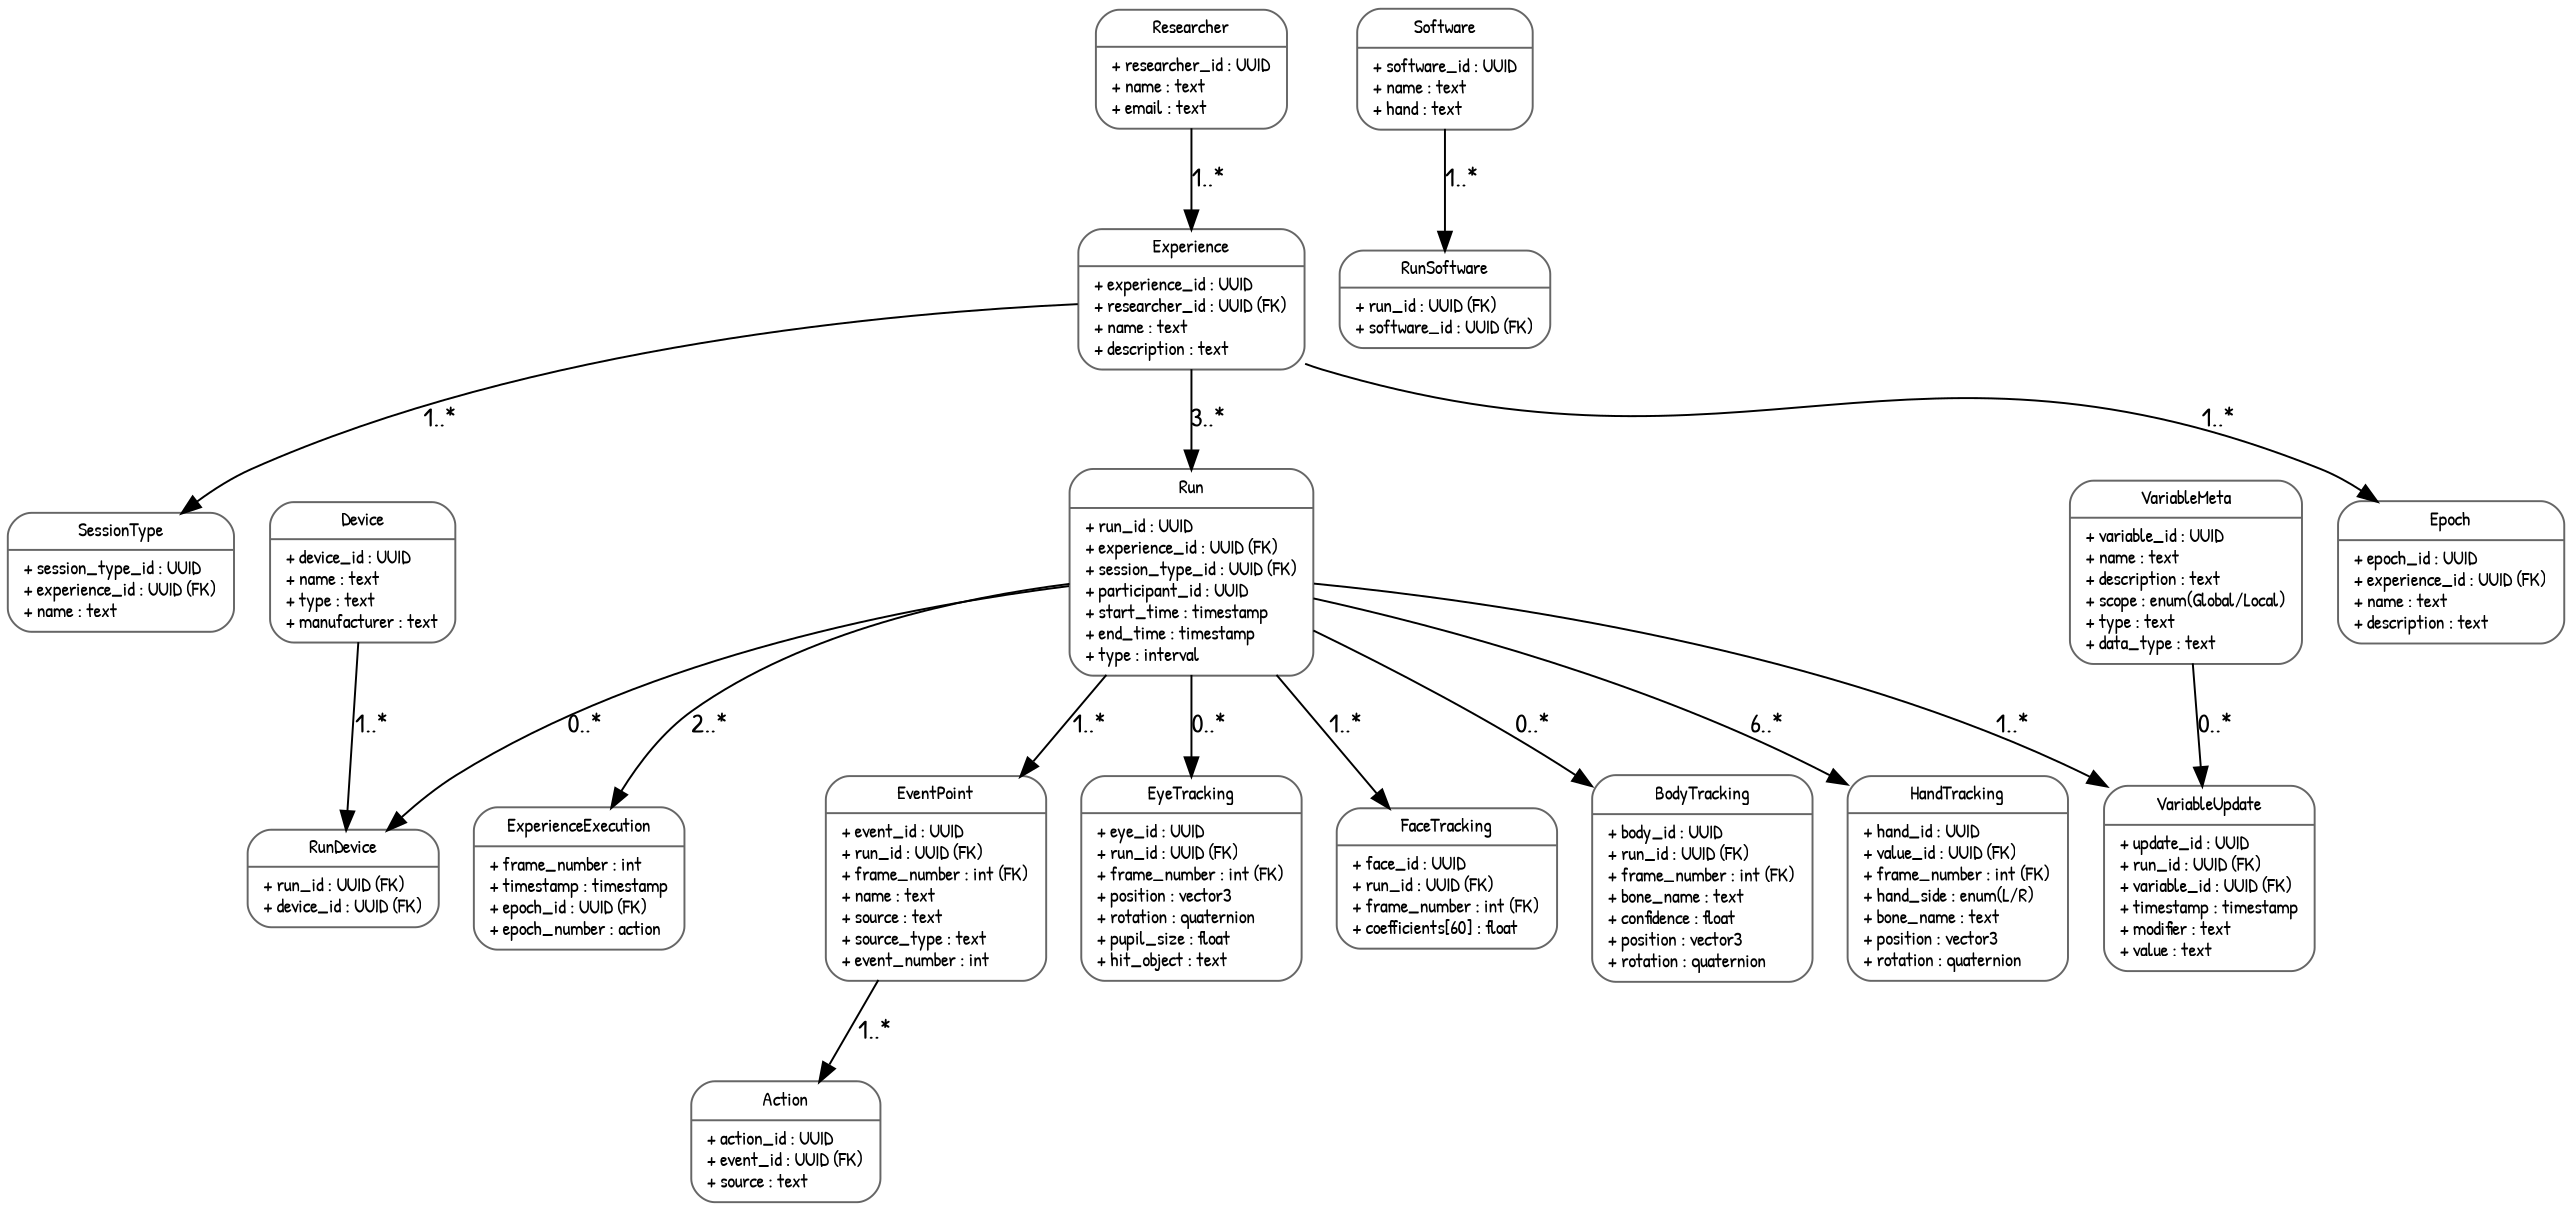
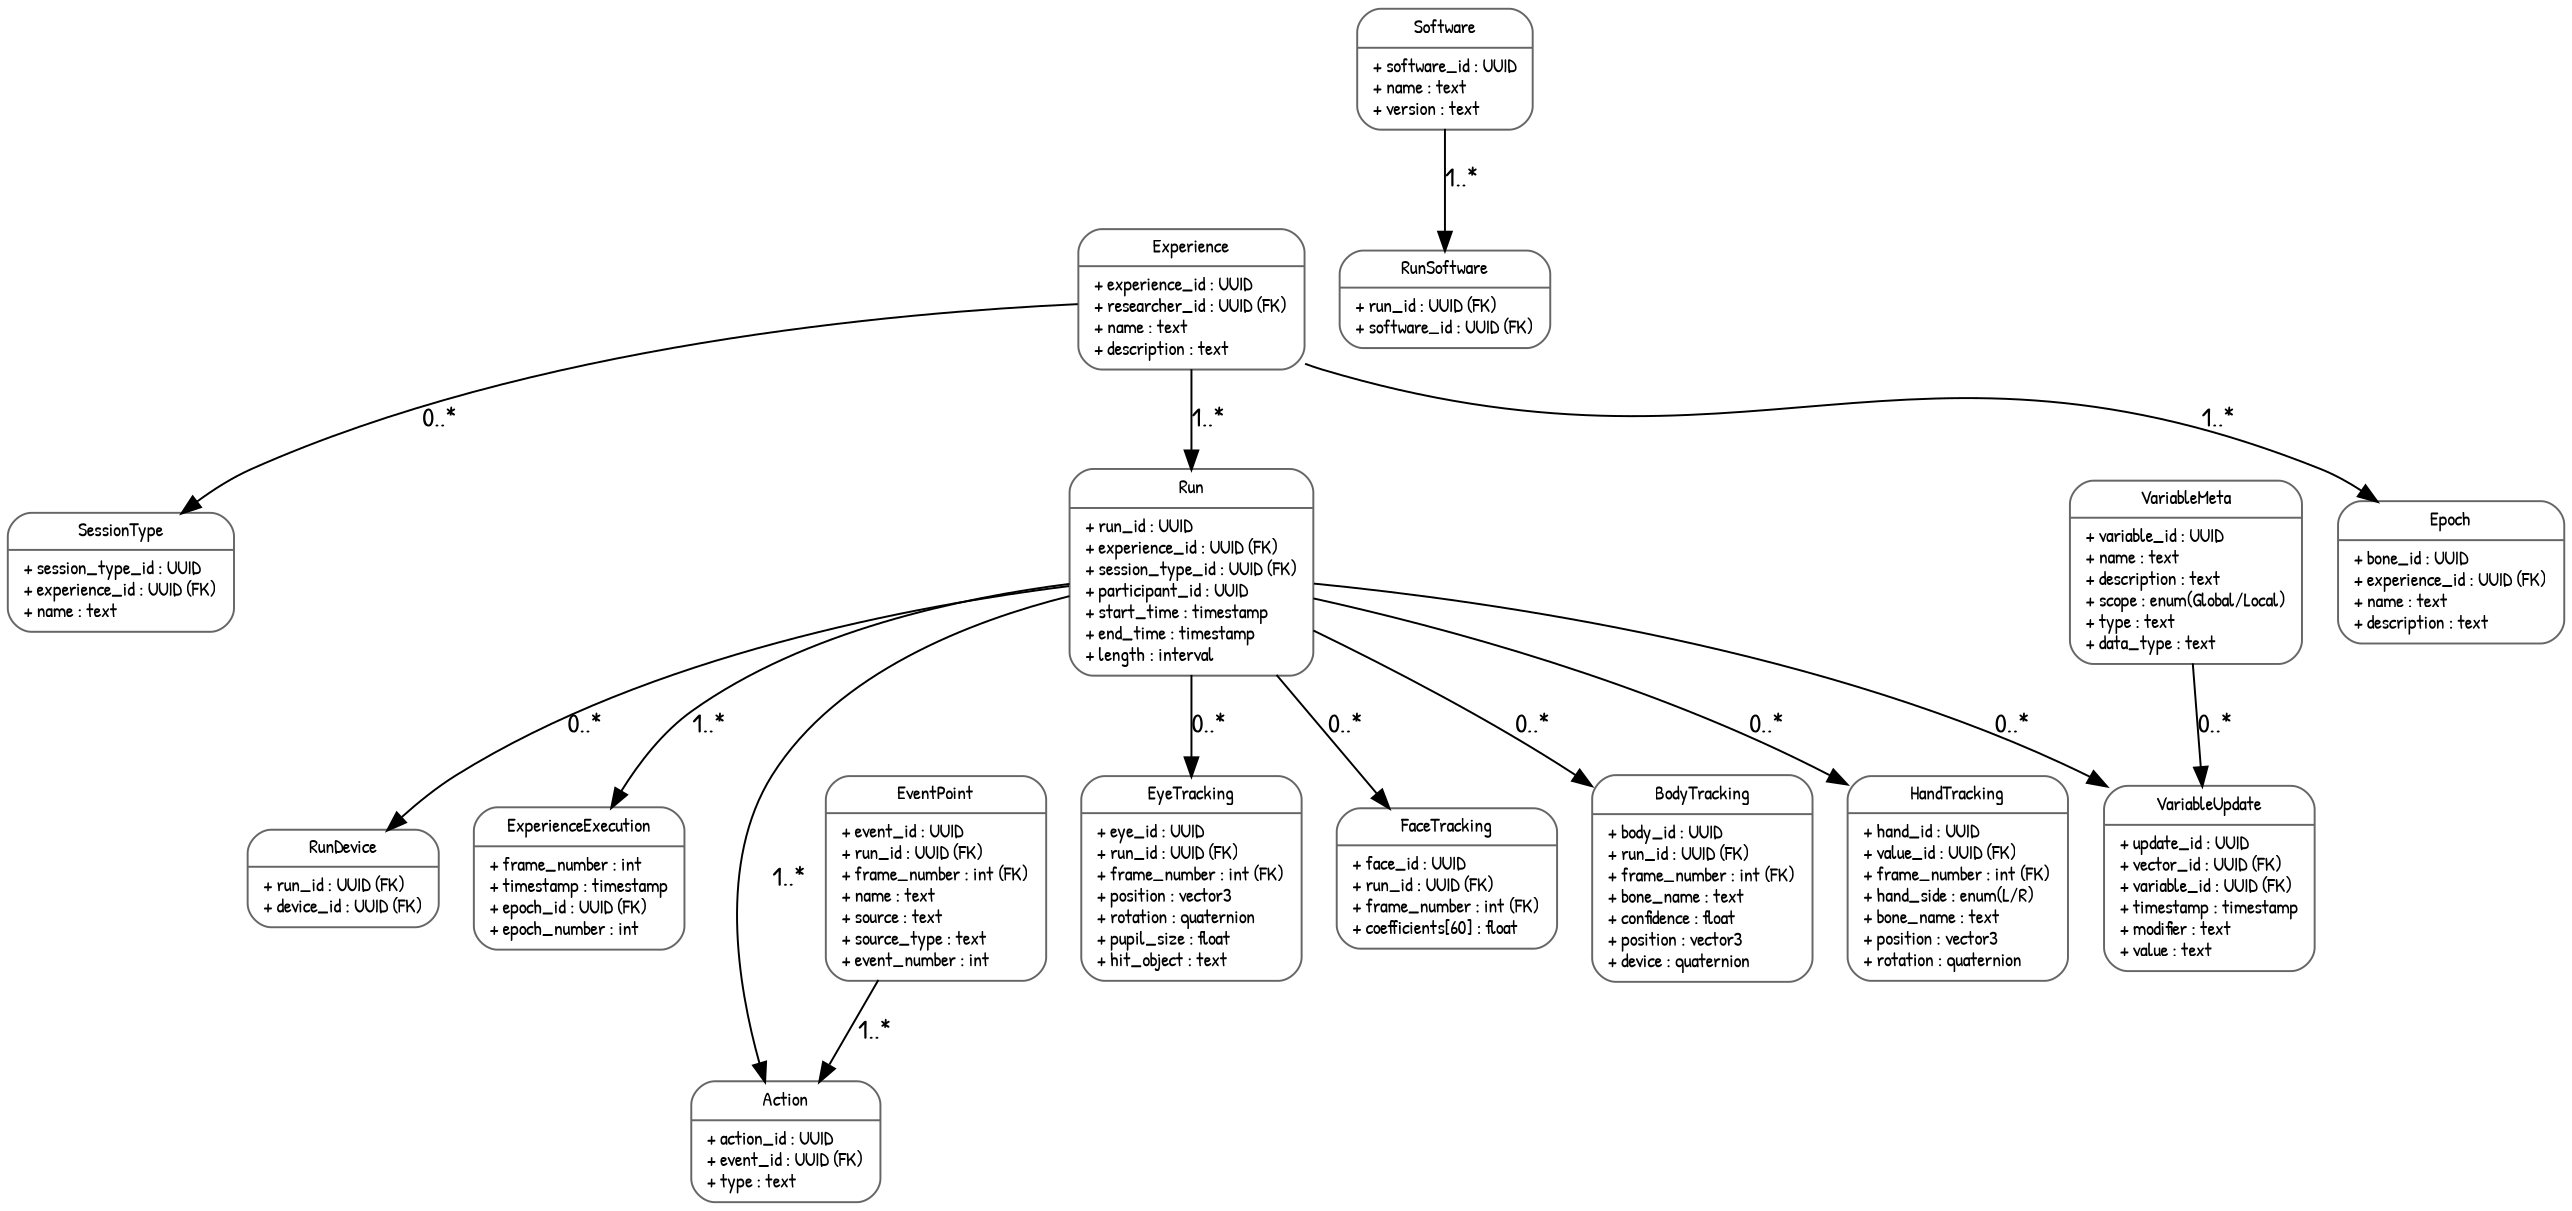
(1191, 69) -> none
(1418, 109) -> (1426, 109)
(441, 419) -> (441, 419)
(1209, 419) -> (1209, 419)
(2416, 559) -> (2411, 559)
(363, 572) -> none
(1143, 655) -> (1150, 655)
(1070, 718) -> (790, 752)
(710, 725) -> (710, 725)
(1346, 725) -> (1346, 725)
(1768, 725) -> (1768, 725)
(2013, 725) -> (2013, 725)
(2191, 865) -> (2202, 865)
(575, 929) -> (565, 929)
(1688, 961) -> (1679, 961)
(758, 1182) -> (752, 1182)
